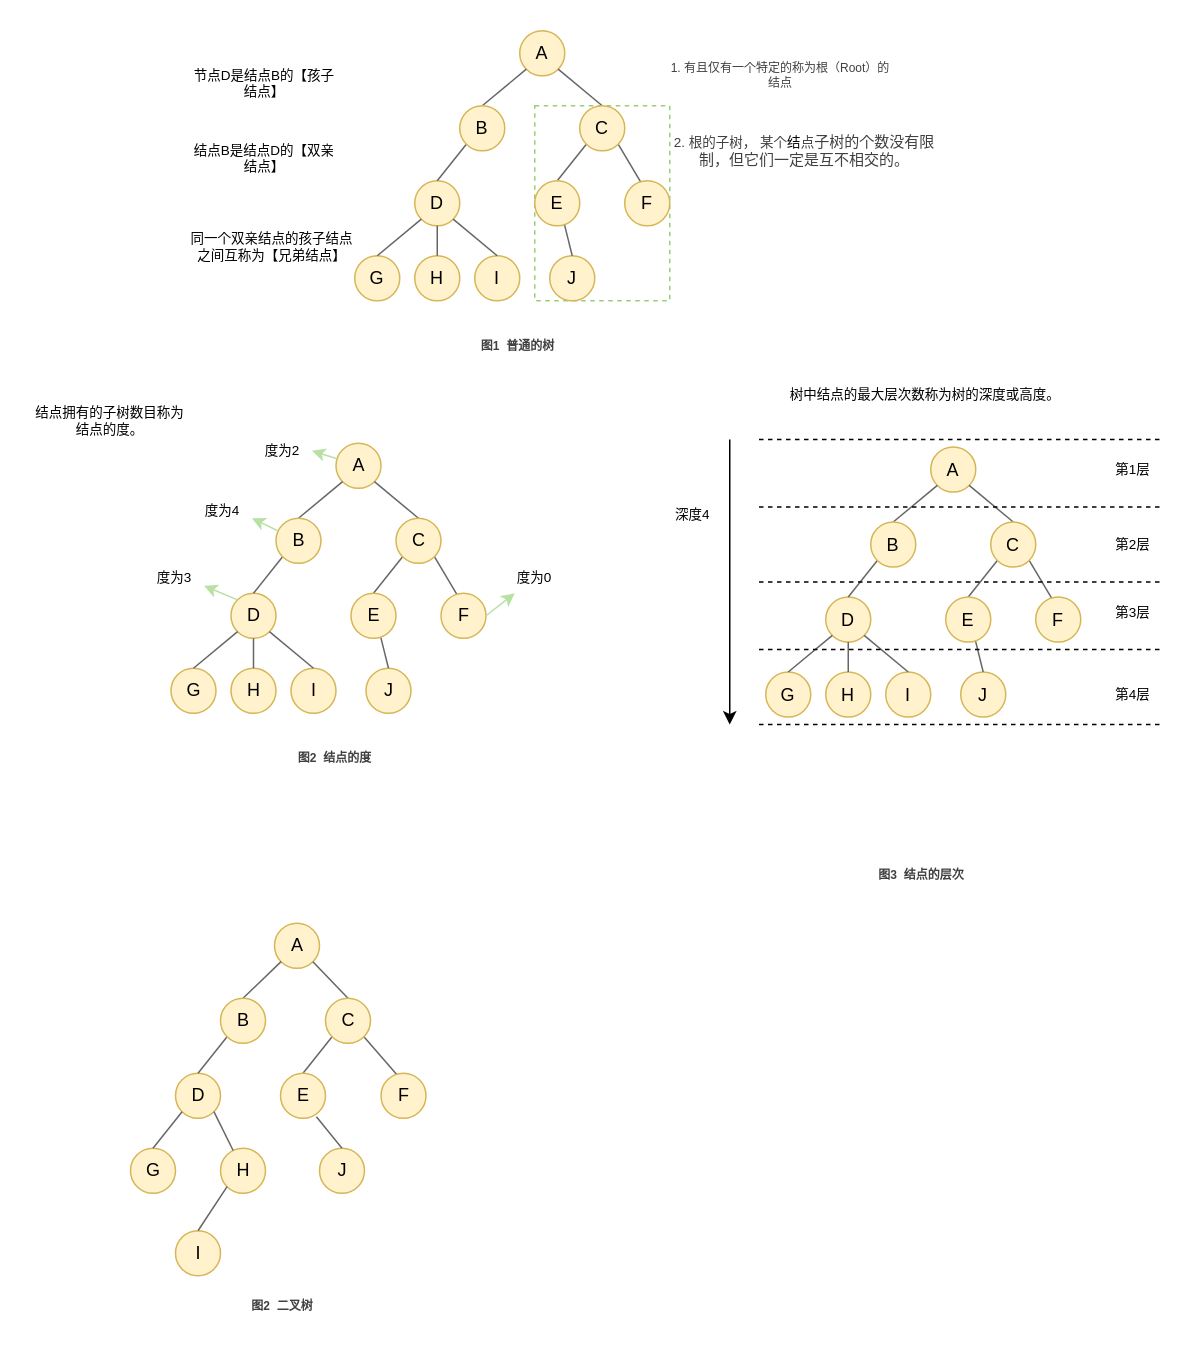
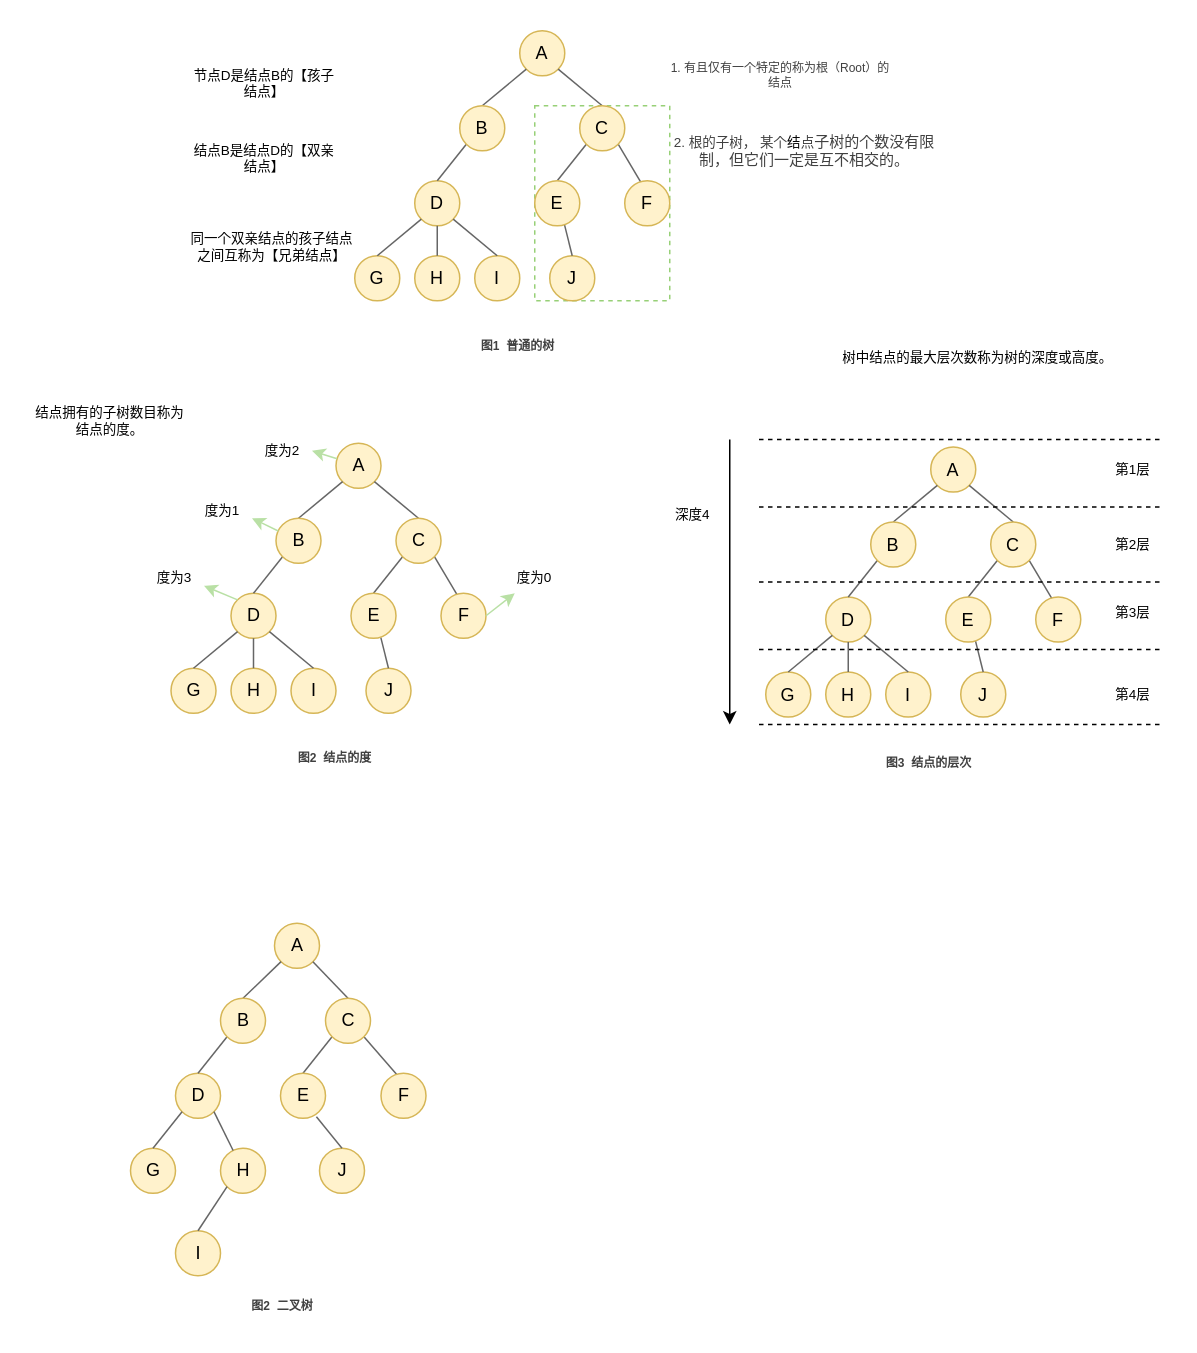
(925, 395) -> (977, 357)
(223, 511) -> (223, 511)
(922, 875) -> (929, 762)
